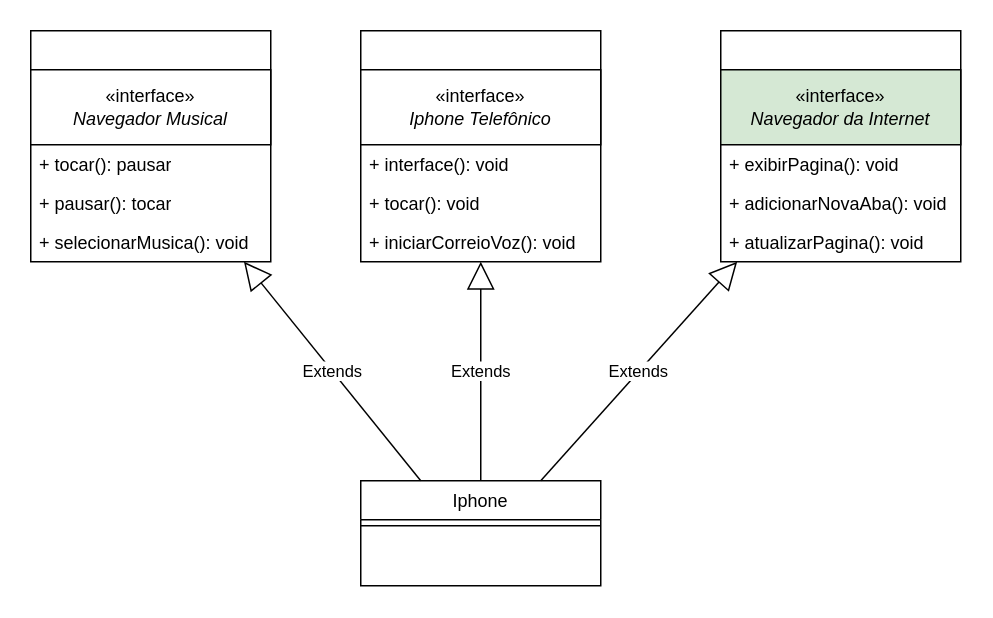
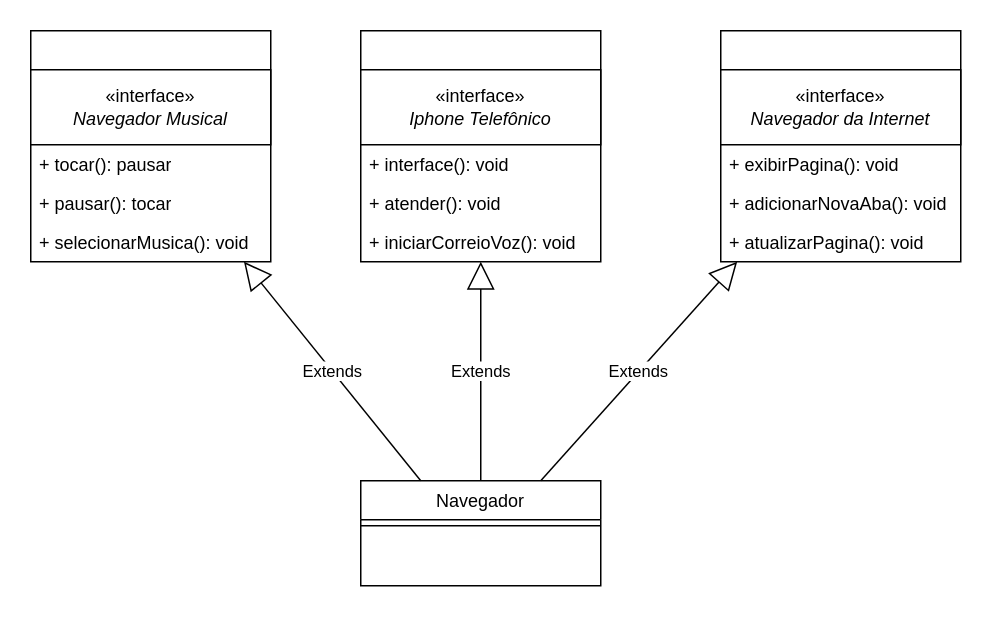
(841, 107) -> (841, 107)
(436, 205) -> (446, 205)
(480, 501) -> (480, 501)
